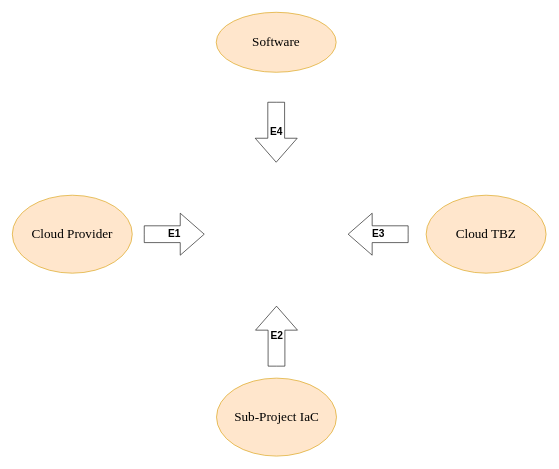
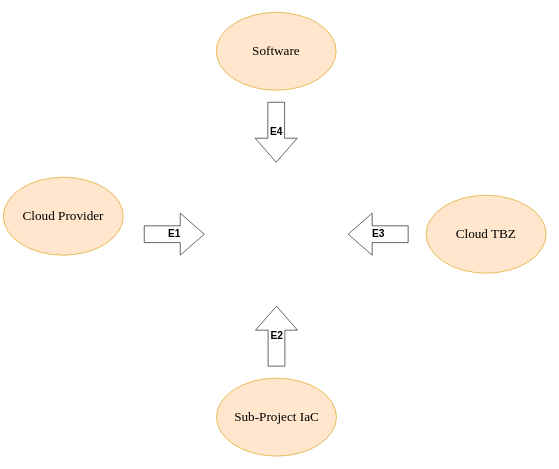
(276, 42) -> (276, 51)
(72, 234) -> (63, 216)
